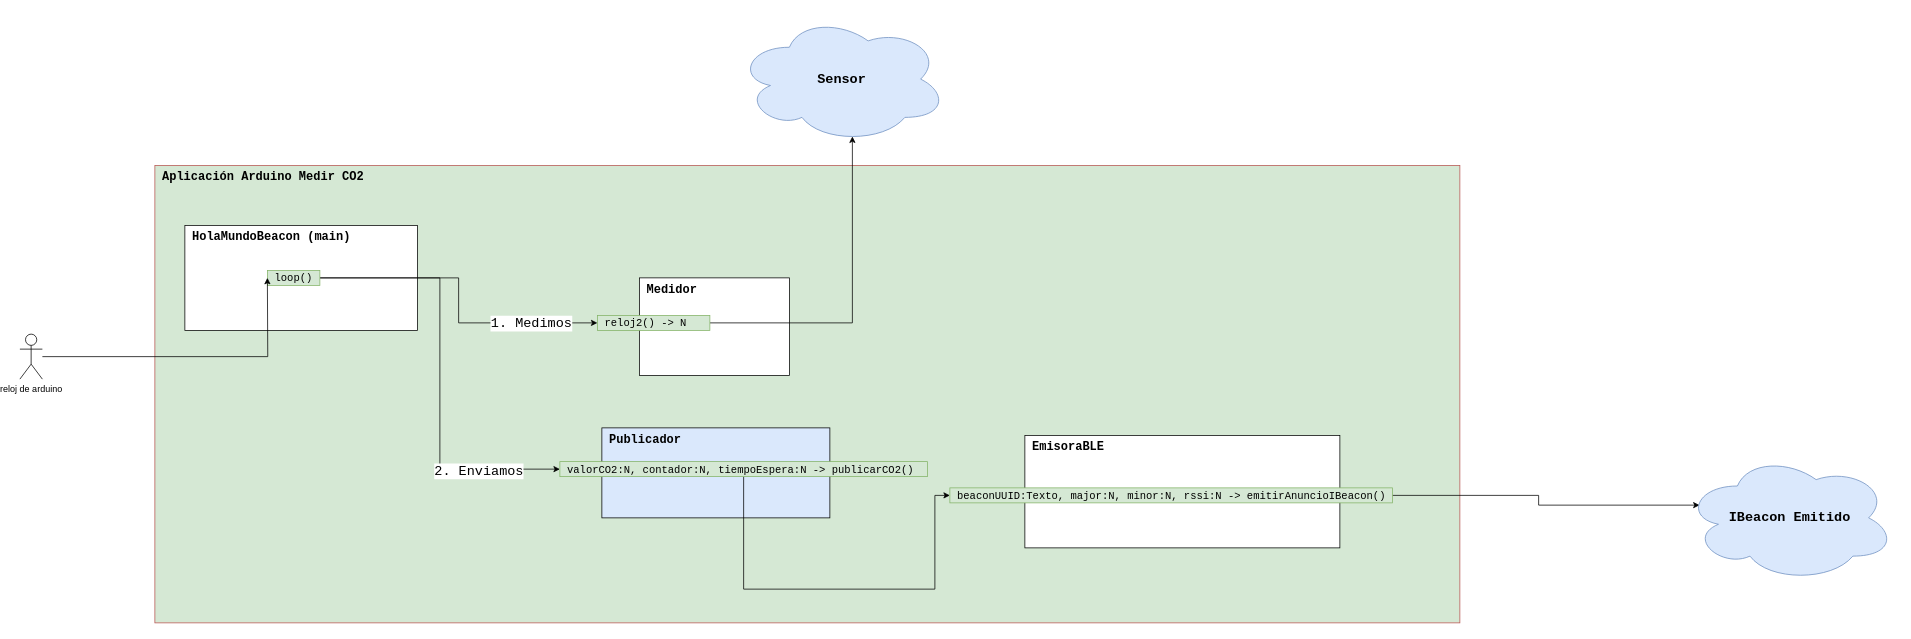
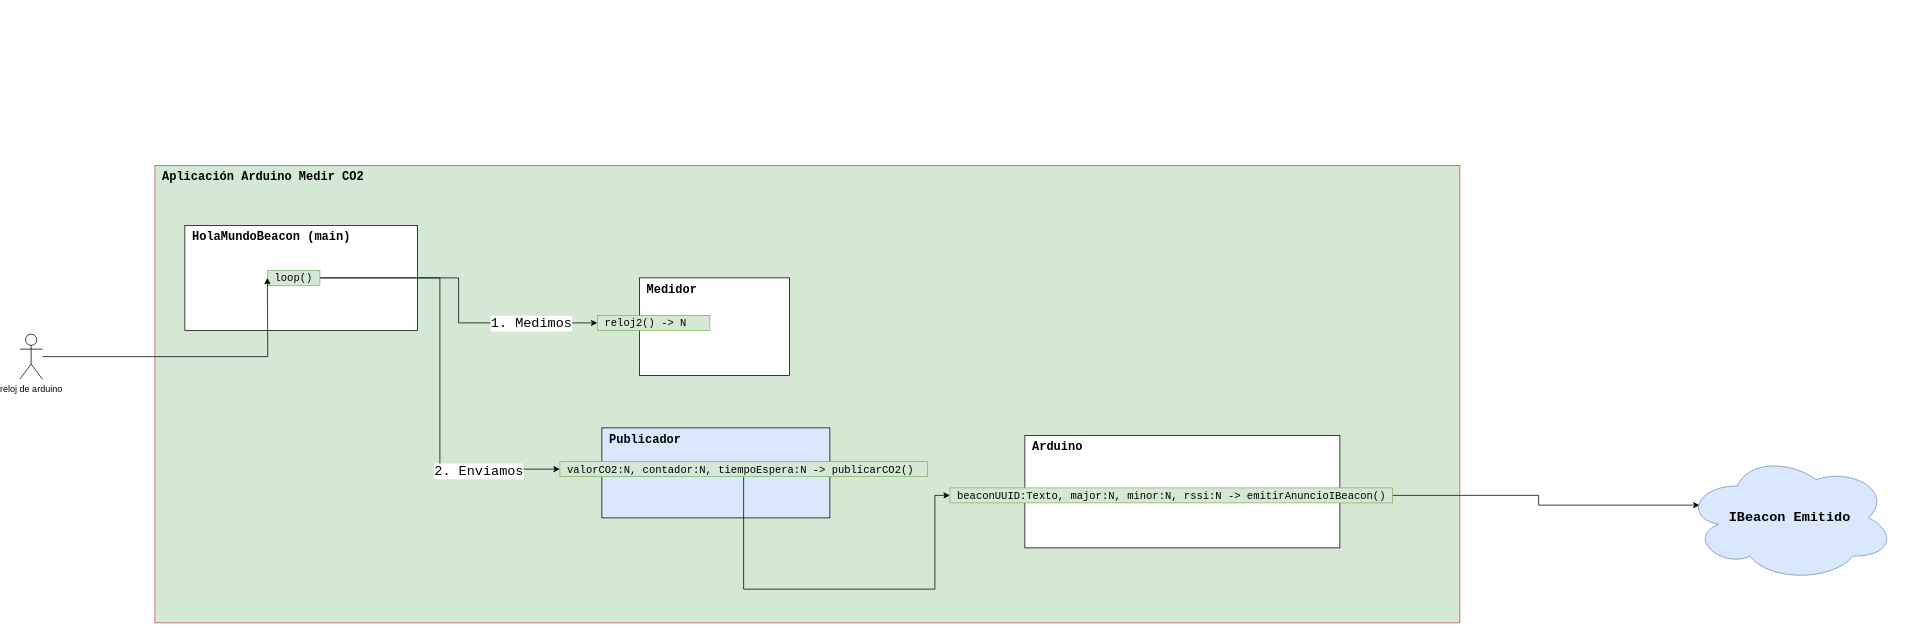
(842, 79) -> none
(852, 234) -> none
(1056, 446) -> (1049, 446)
